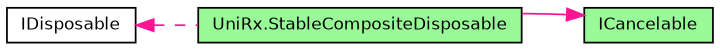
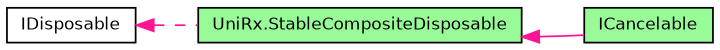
(544, 14) -> (562, 36)
